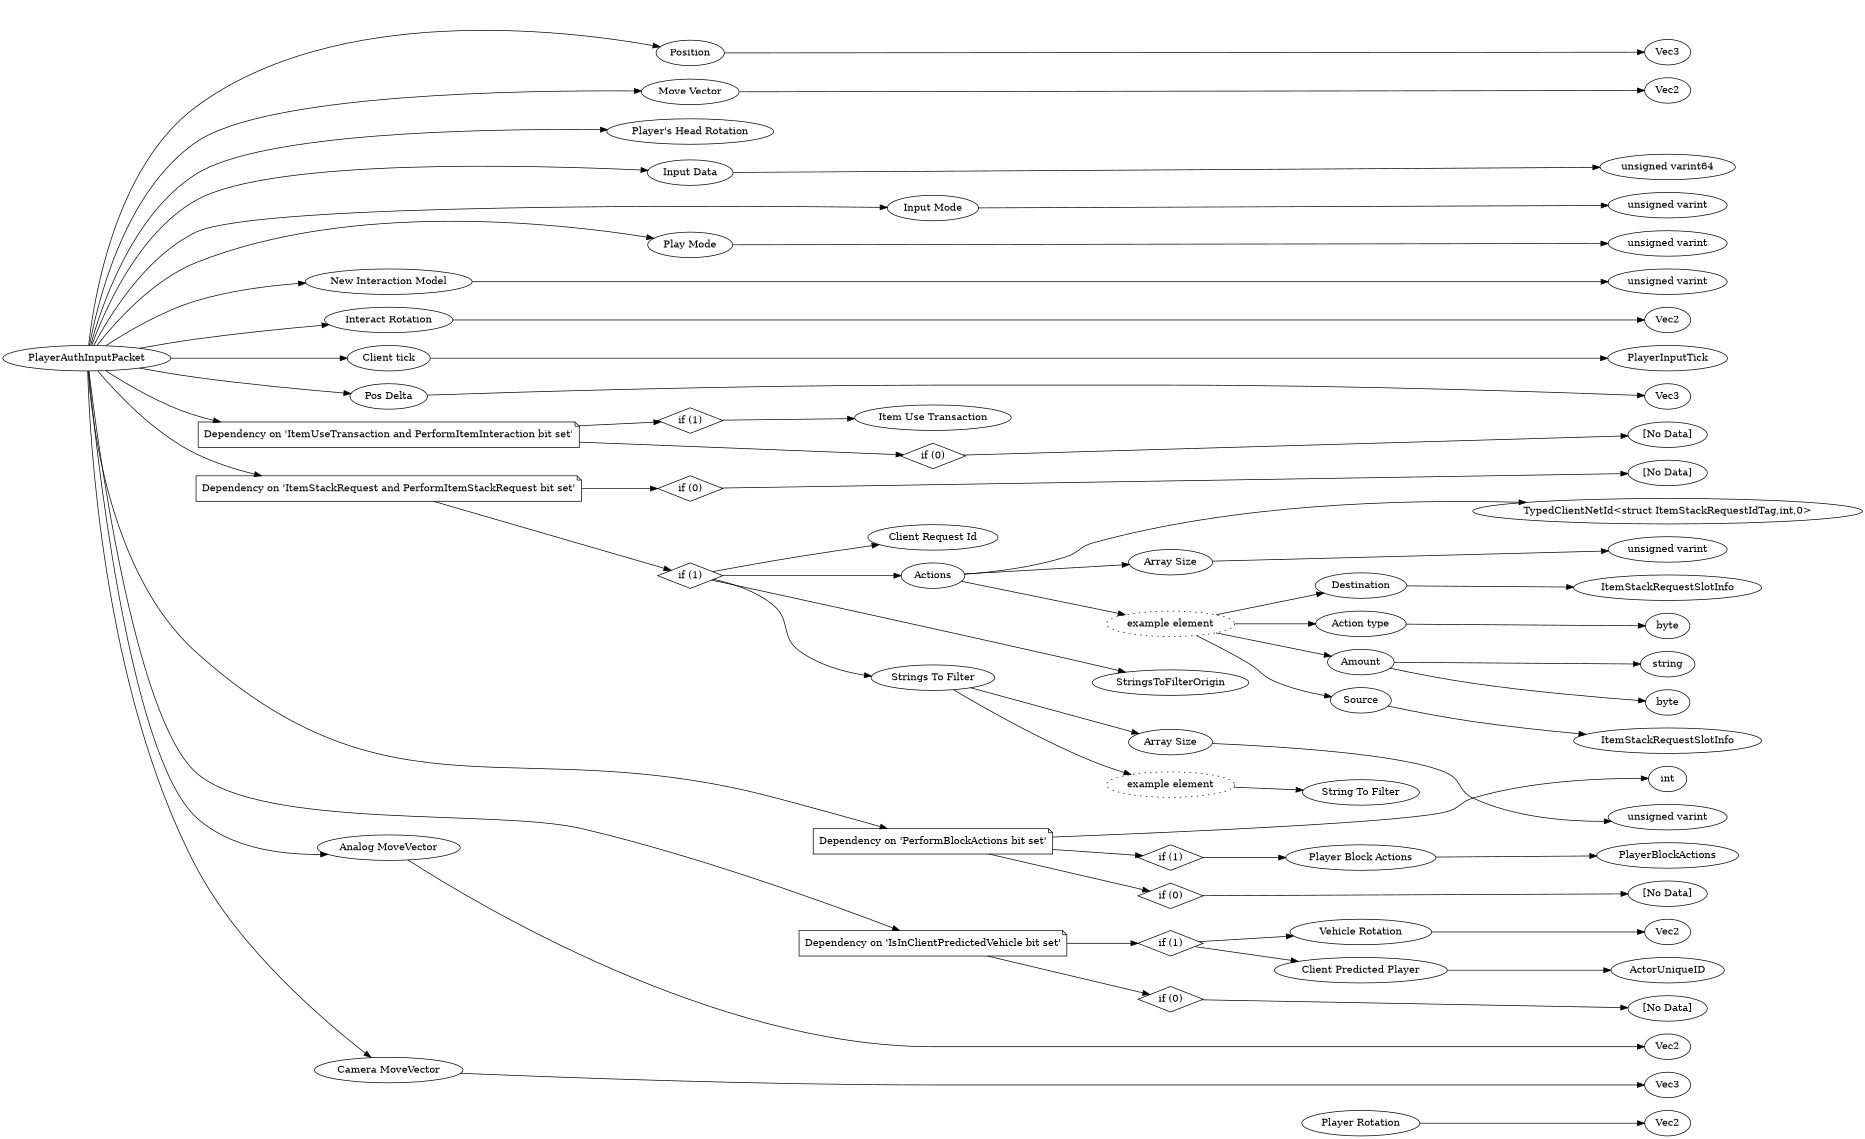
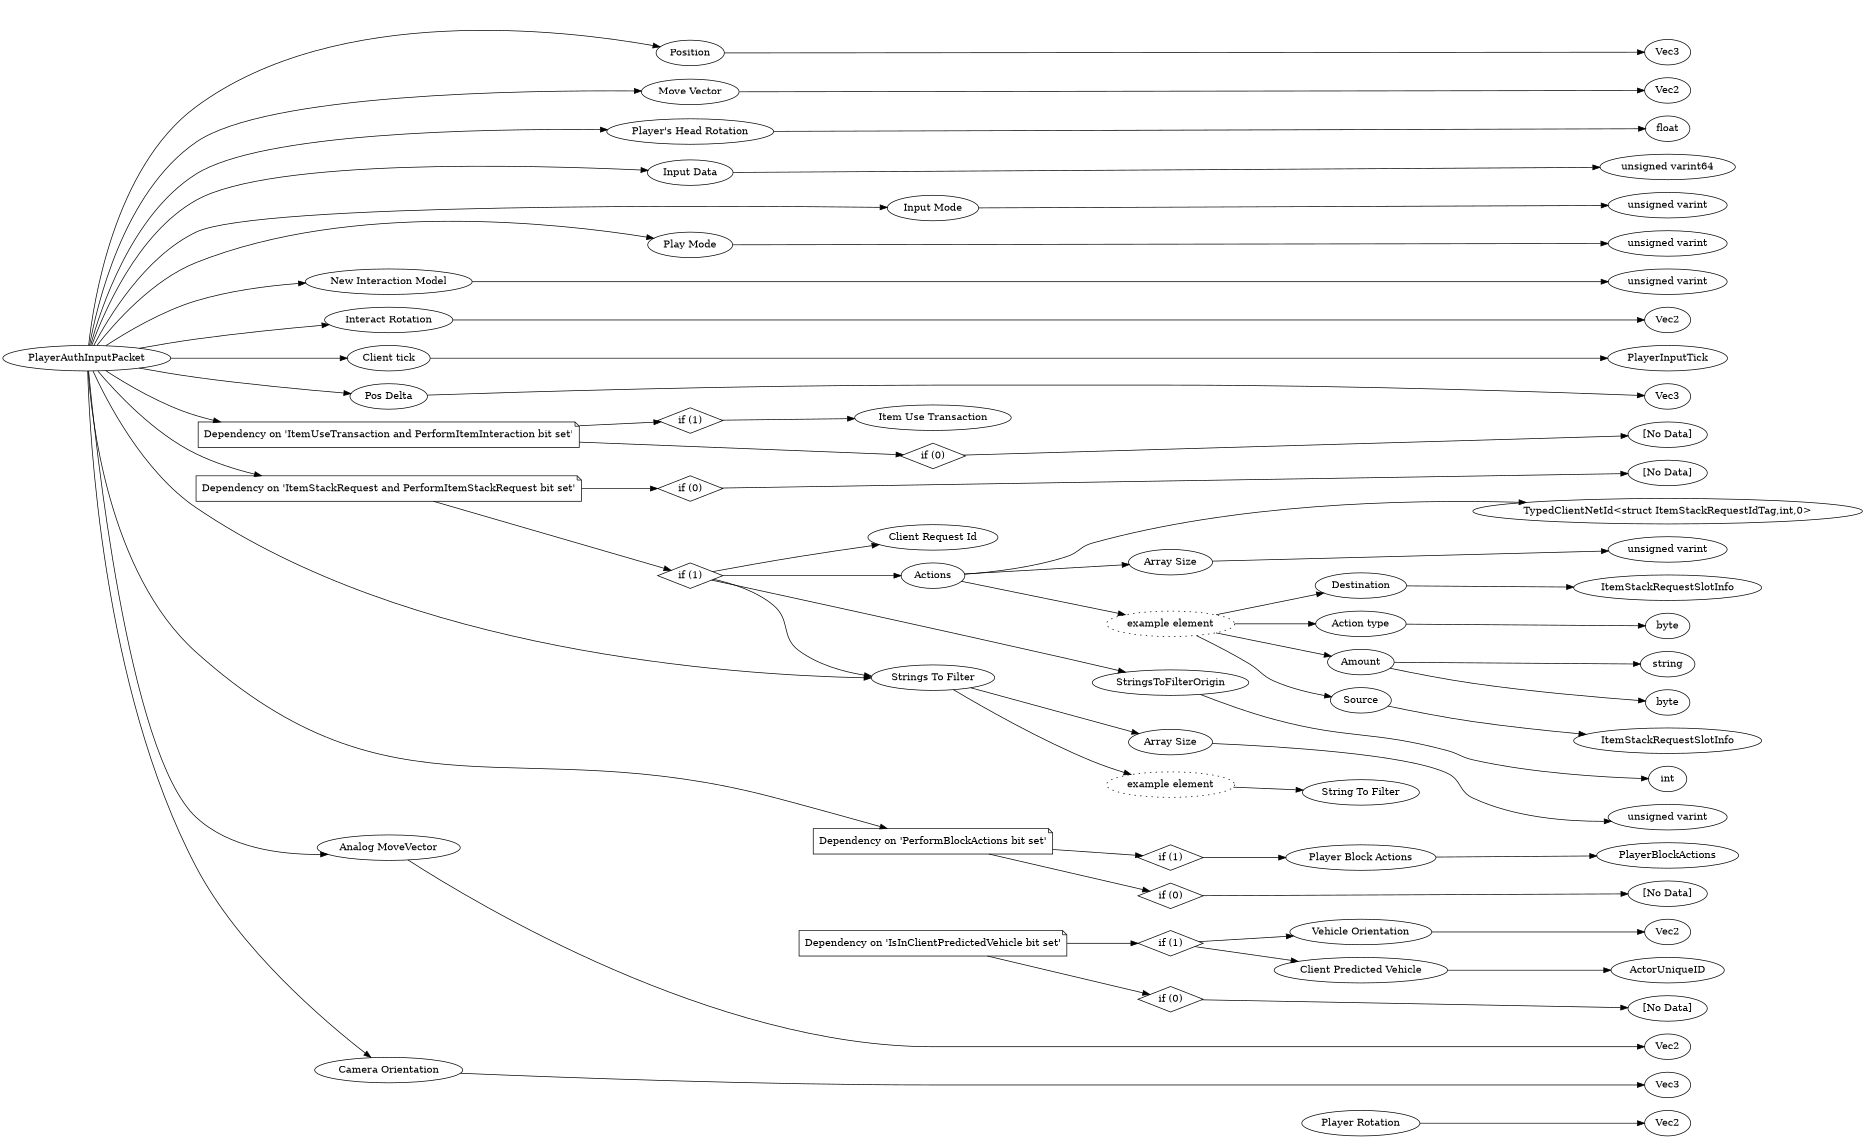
none -> (1668, 129)
(339, 812) -> (434, 615)
(1350, 822) -> (1420, 744)
(1361, 932) -> (1361, 932)
(1361, 970) -> (1361, 970)
(389, 1070) -> (389, 1070)
